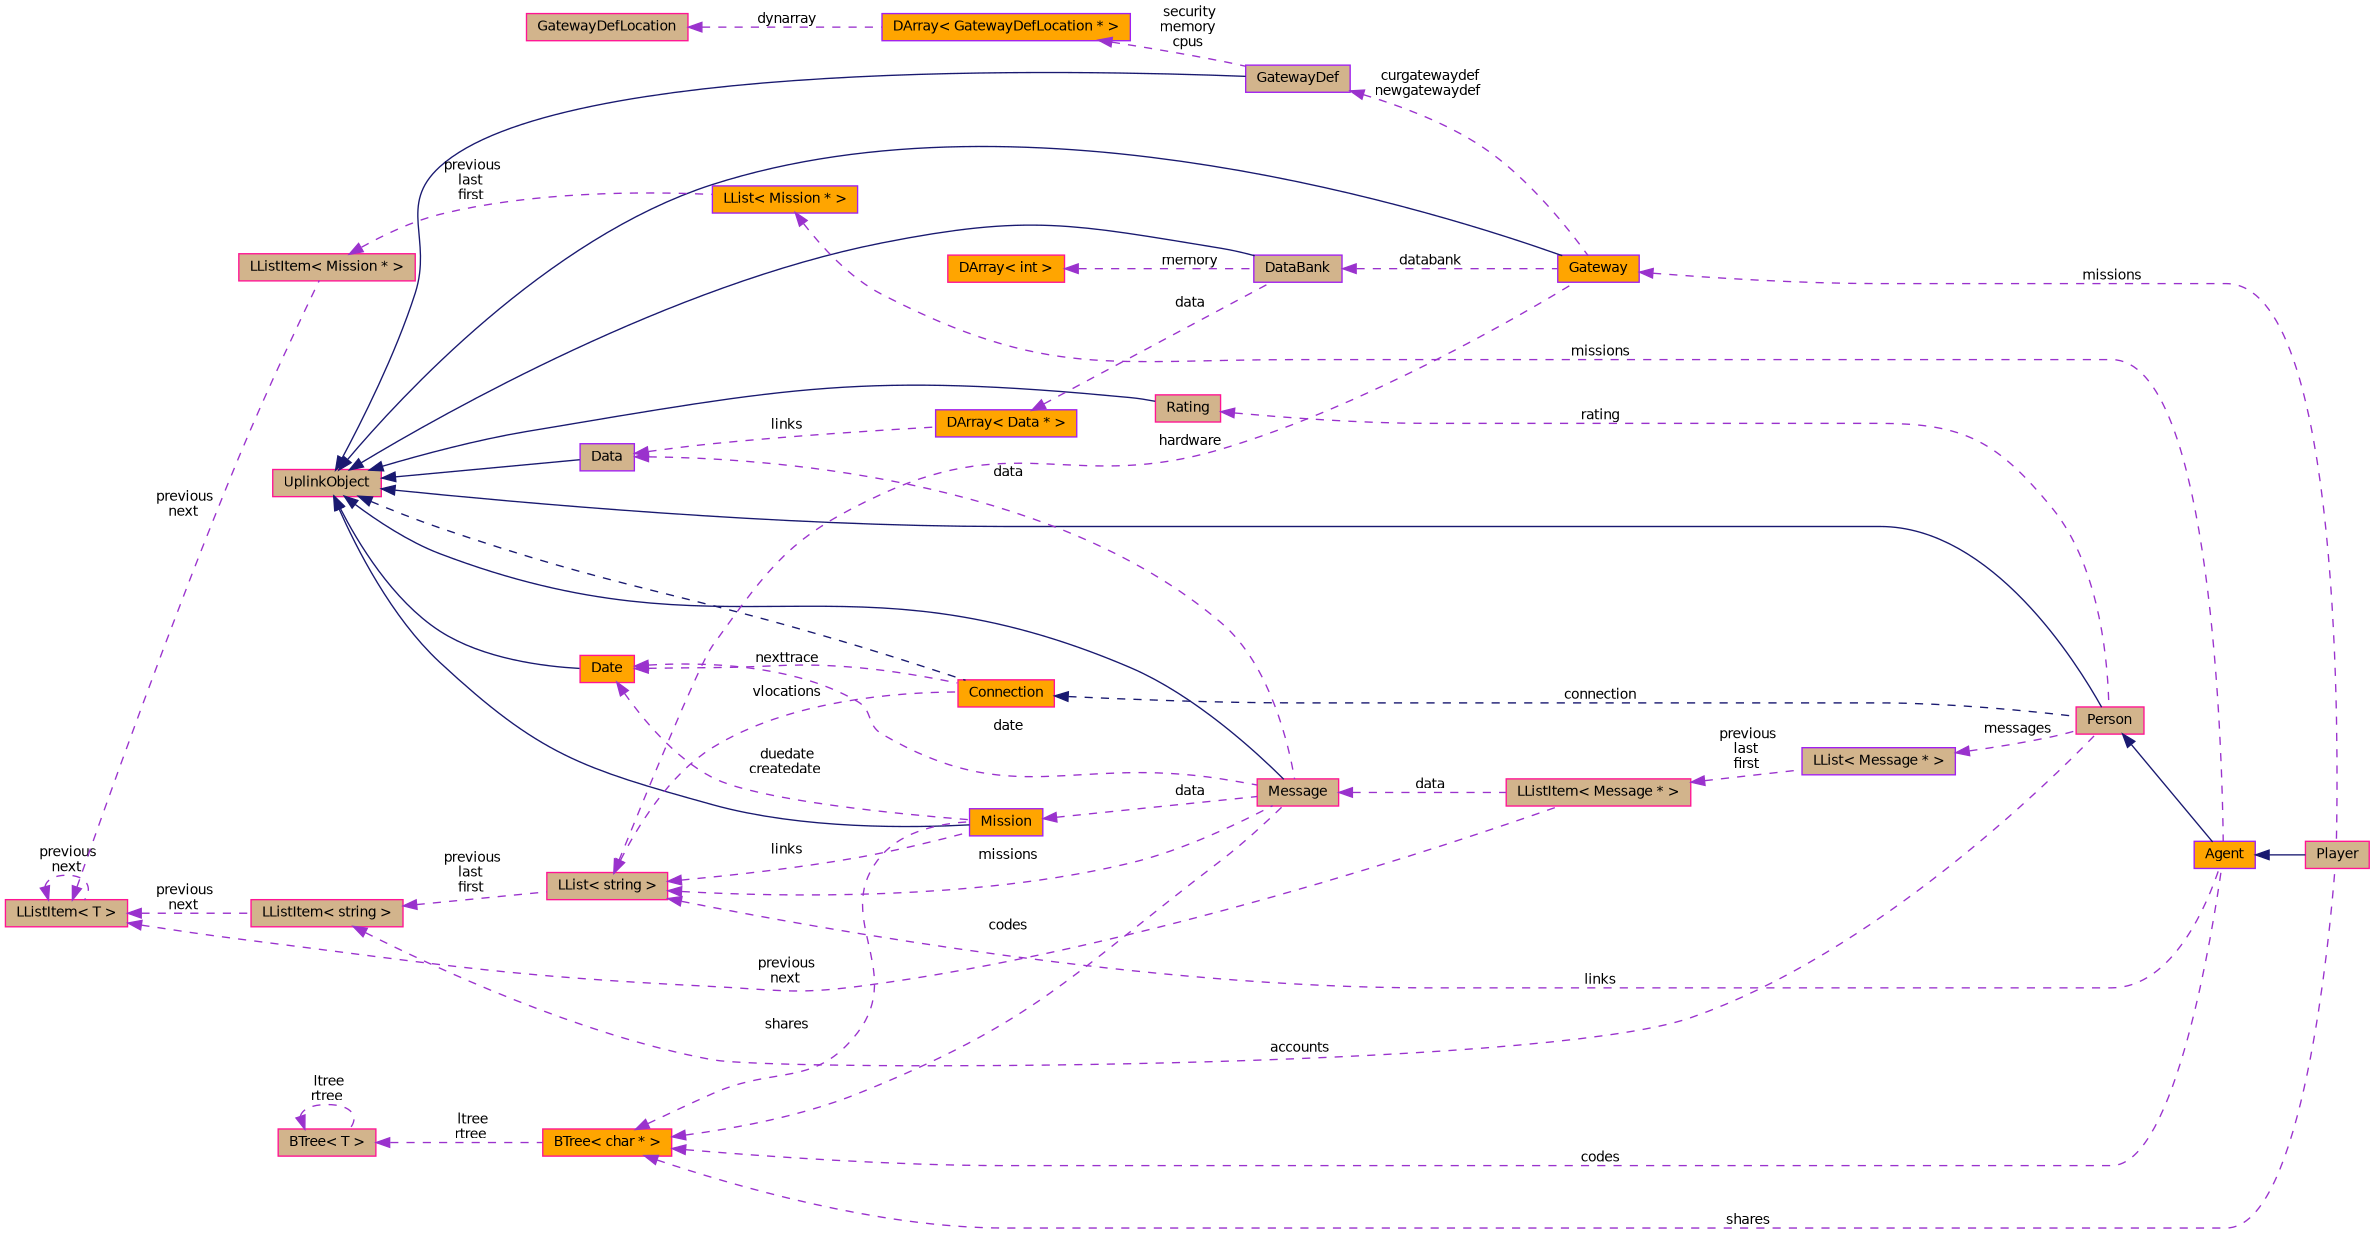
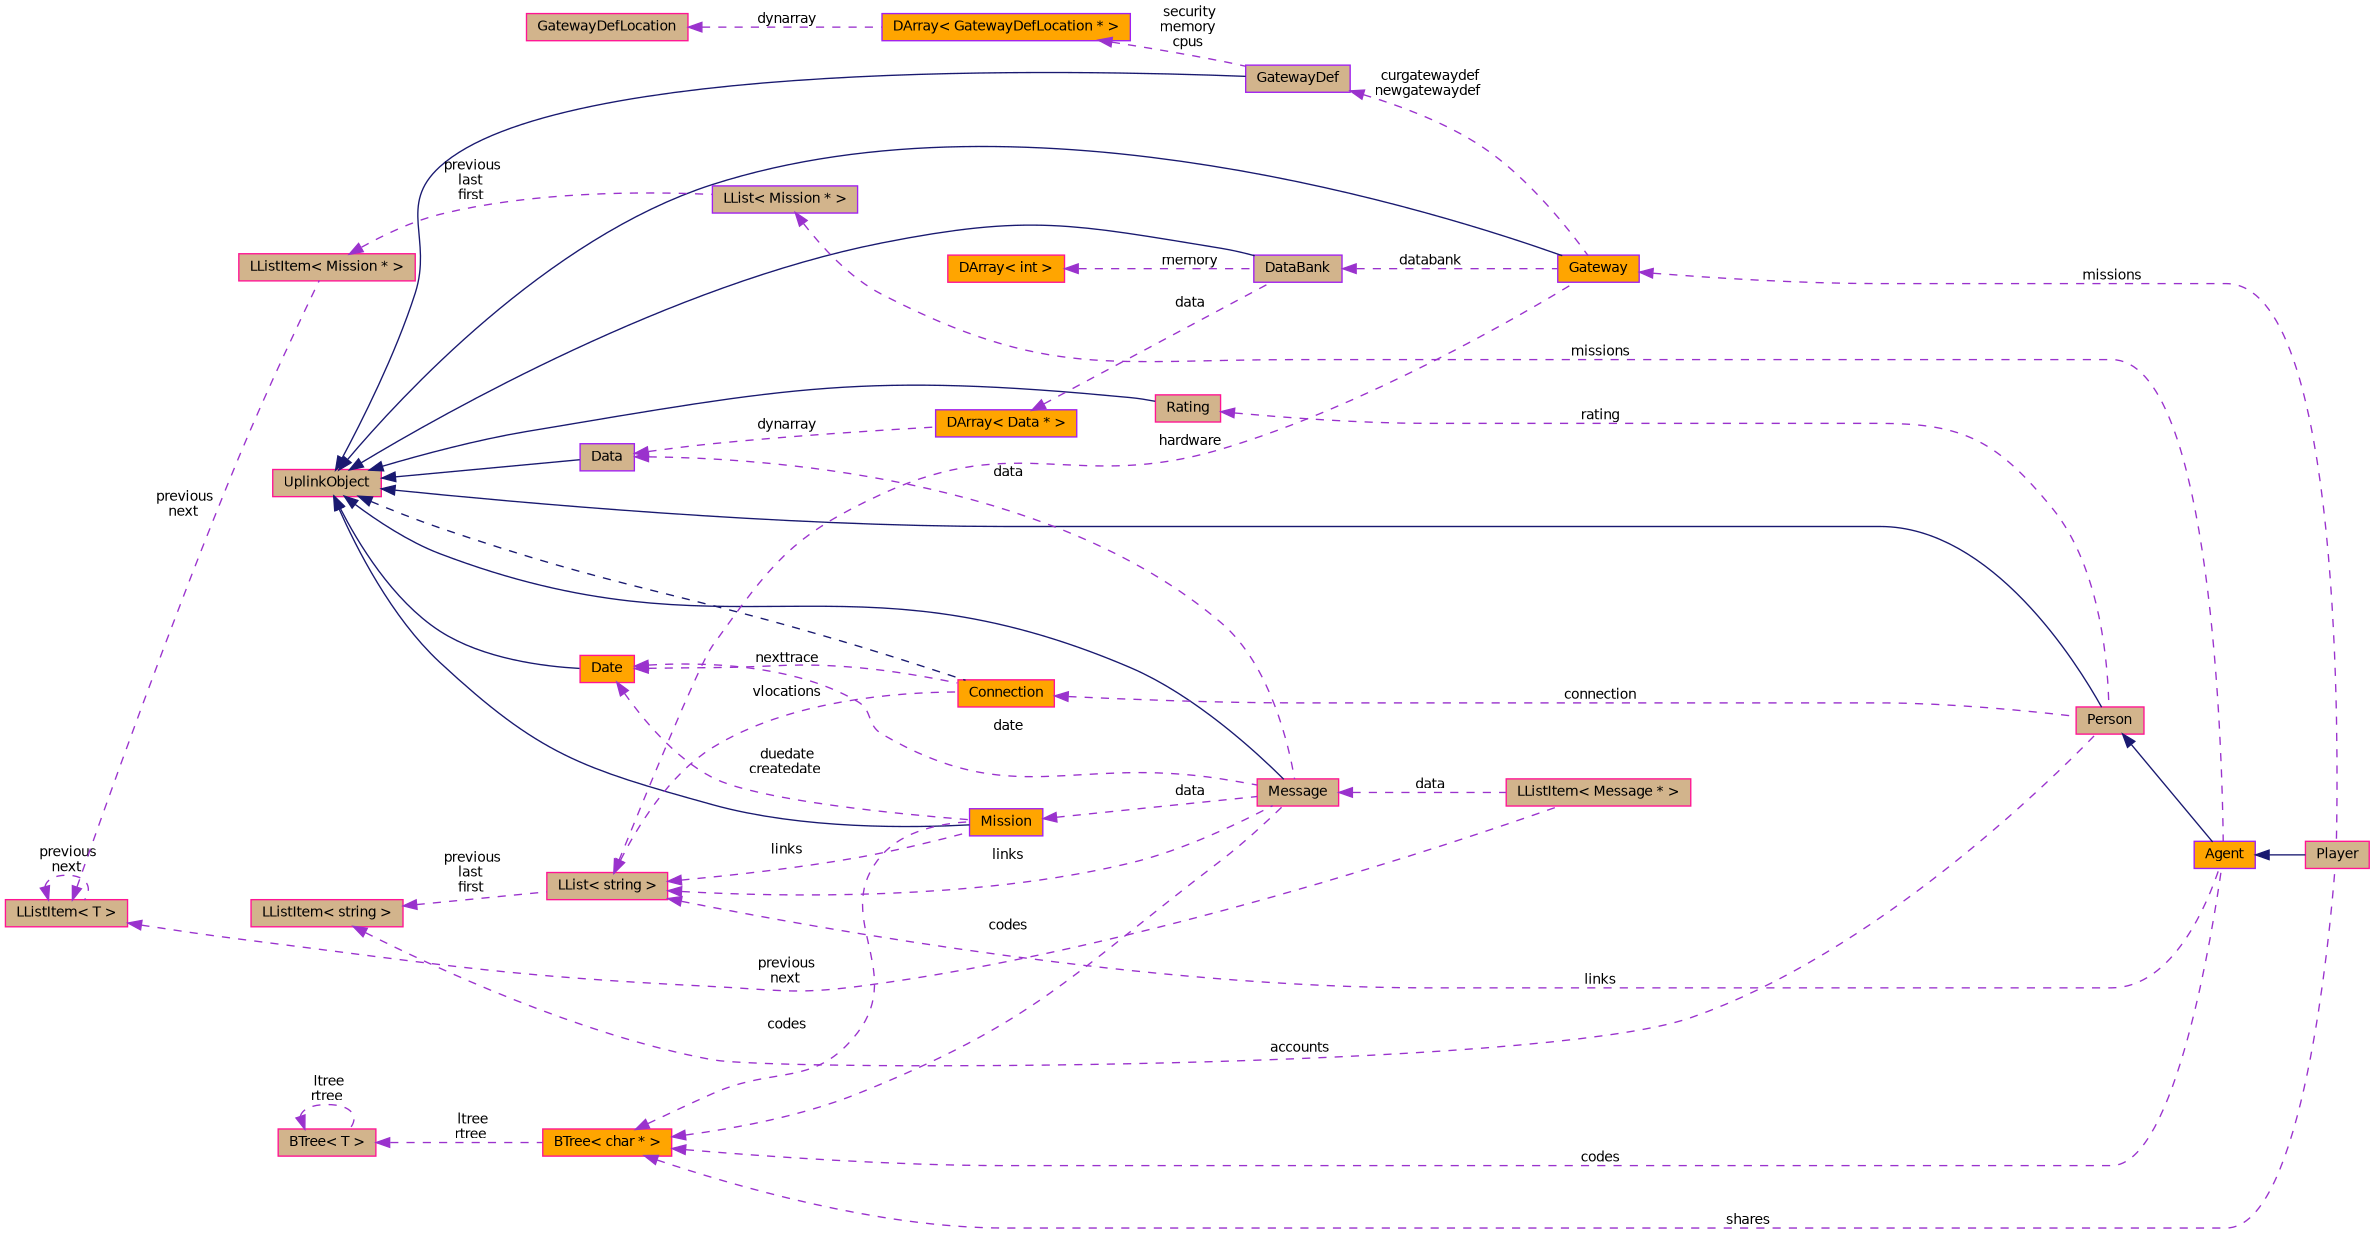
(785, 199) -> (785, 199)
(785, 425) -> (785, 425)
(1572, 703) -> (1572, 703)
(1879, 761) -> none
(1006, 856) -> (1006, 856)
(196, 913) -> none
(785, 1025) -> (785, 1025)
